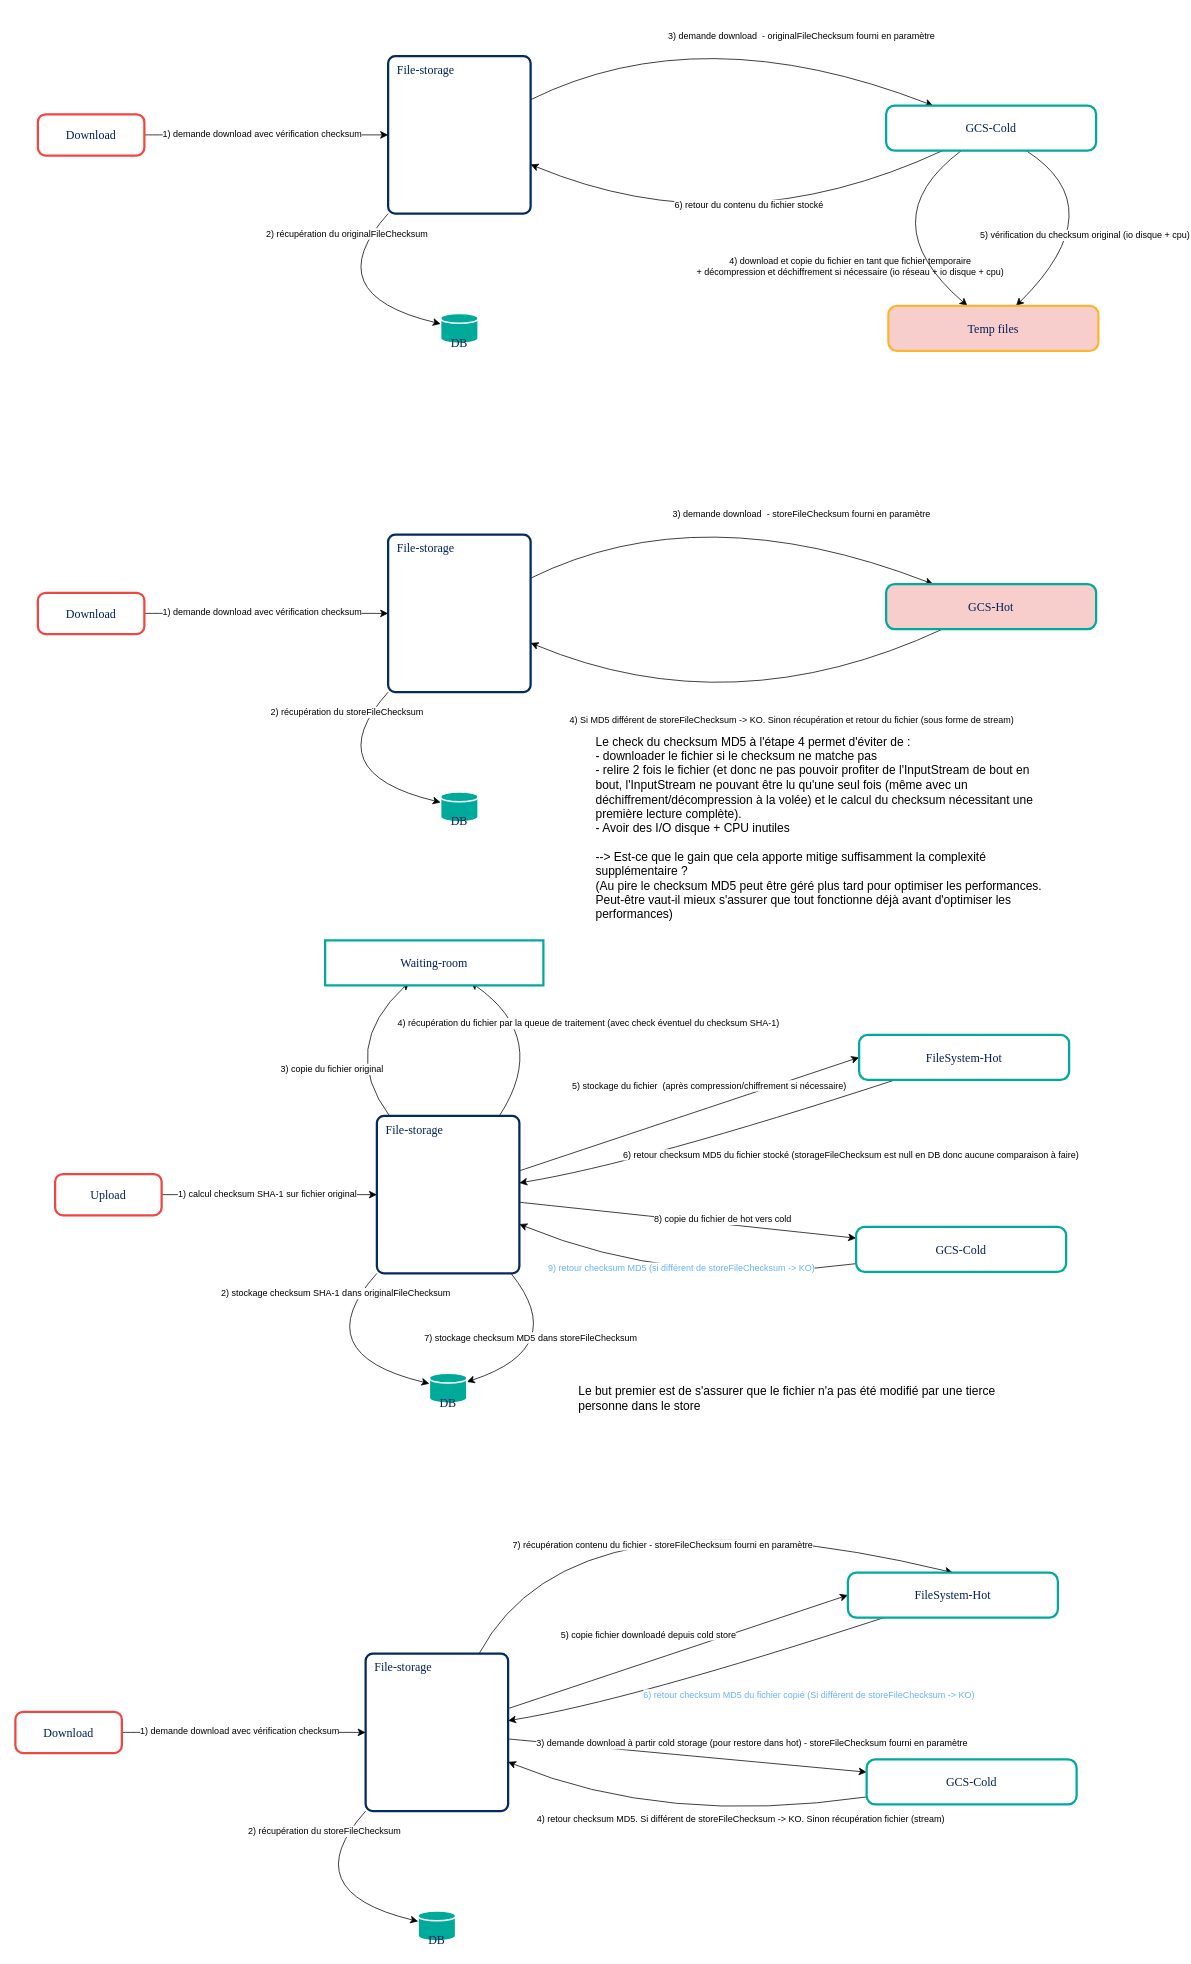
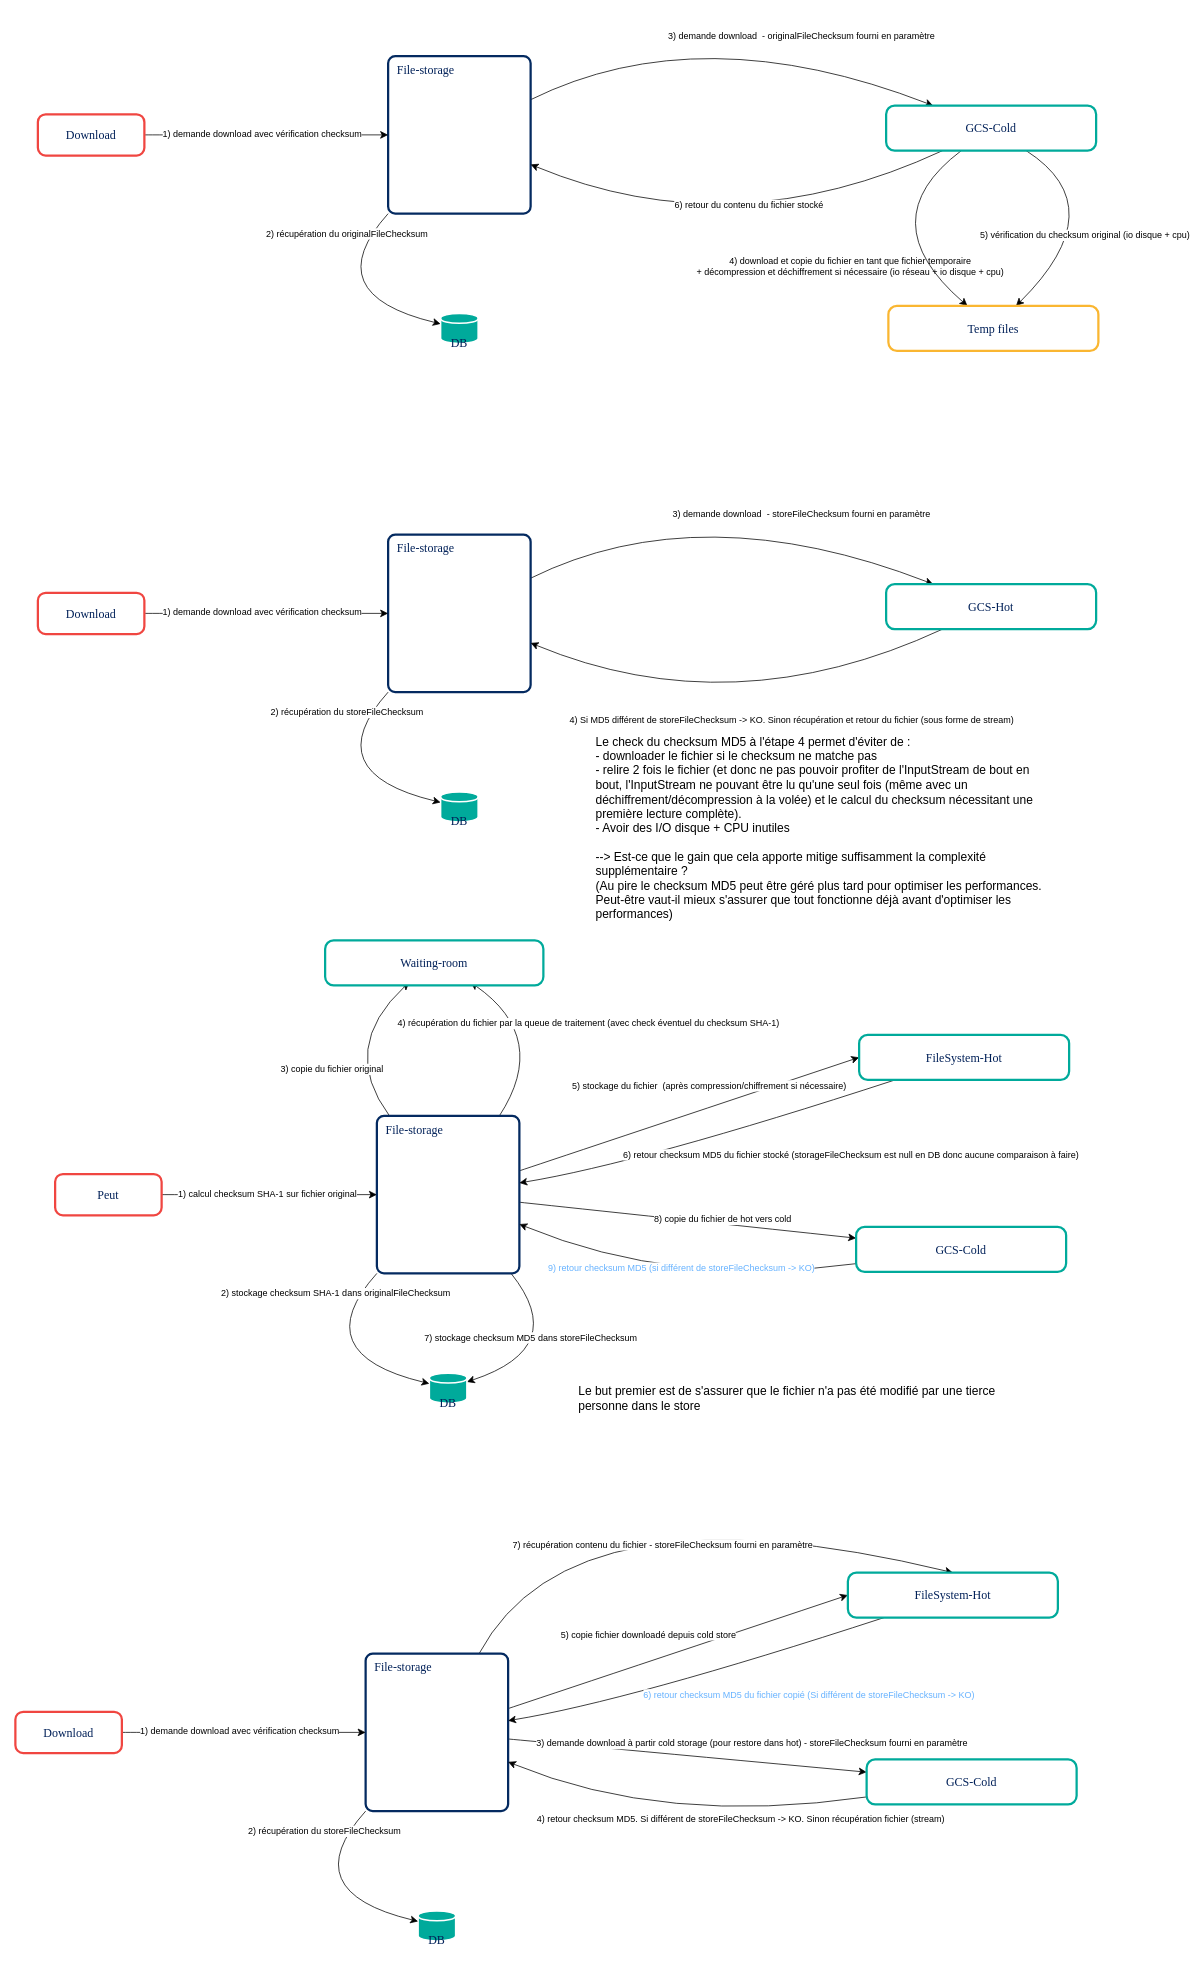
(993, 328) -> (993, 328)
(991, 606) -> (991, 606)
(434, 963) -> (434, 963)
(108, 1194) -> (108, 1194)
